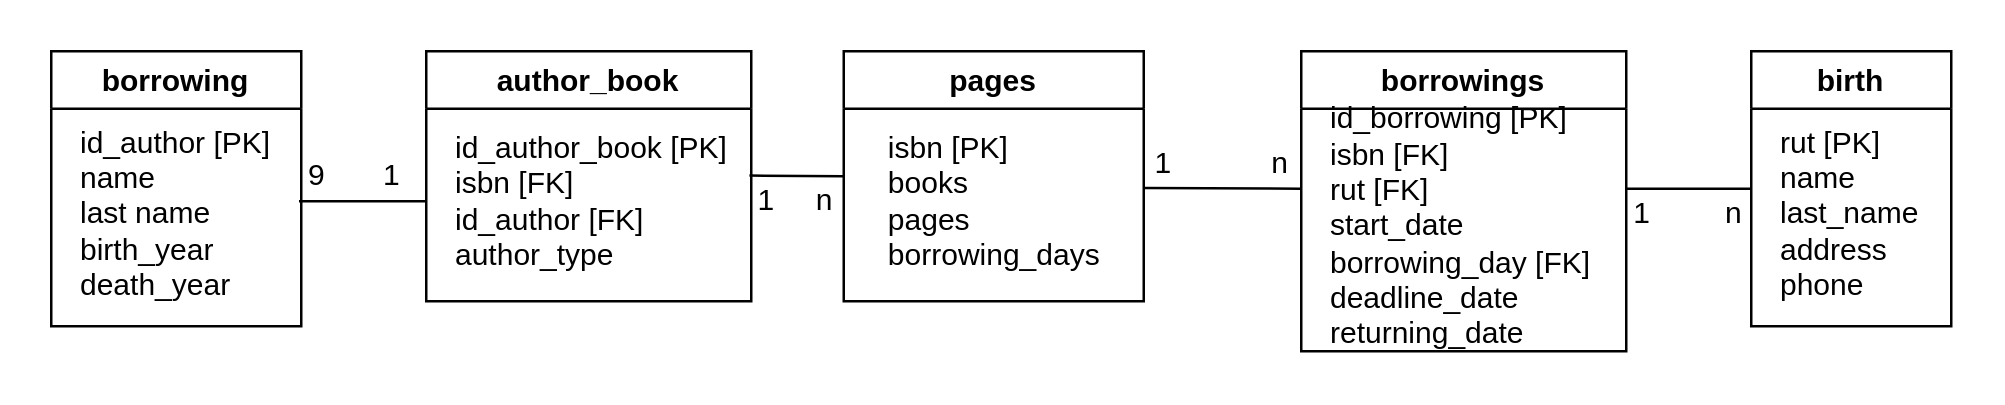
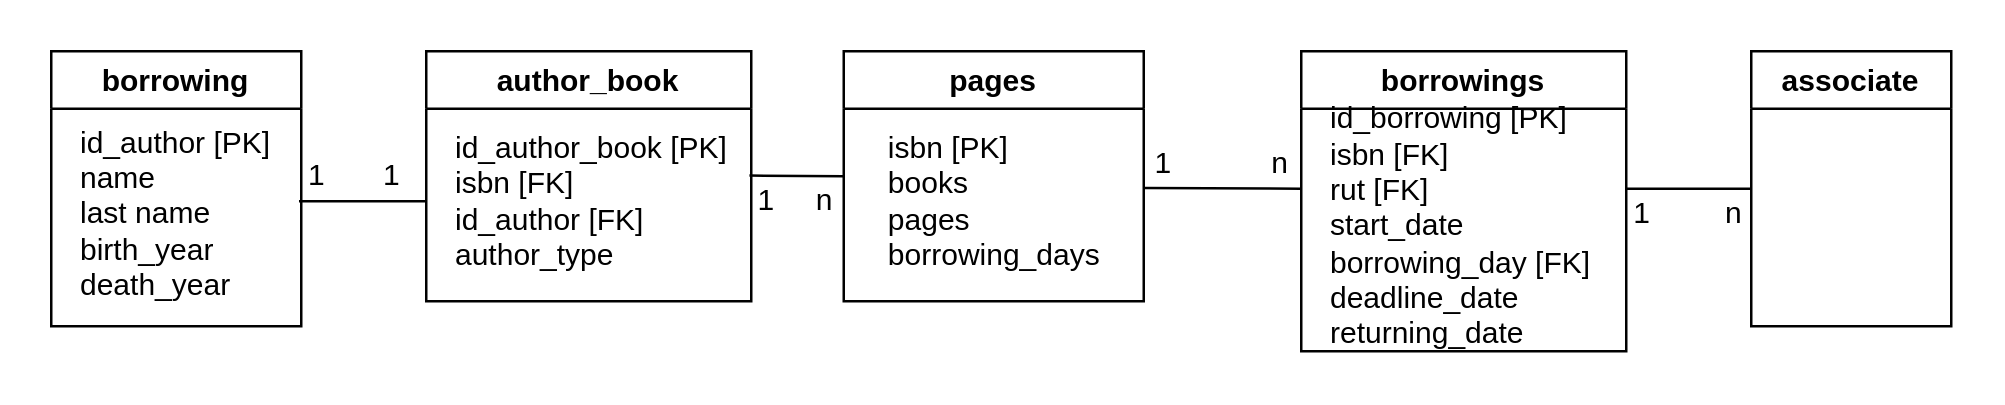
(1850, 81) -> (1850, 81)
(355, 176) -> (355, 176)
(1864, 214) -> none
